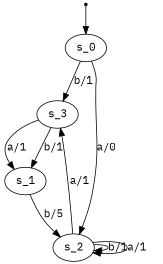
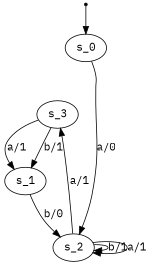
(73, 77) -> none
(53, 214) -> (53, 214)
